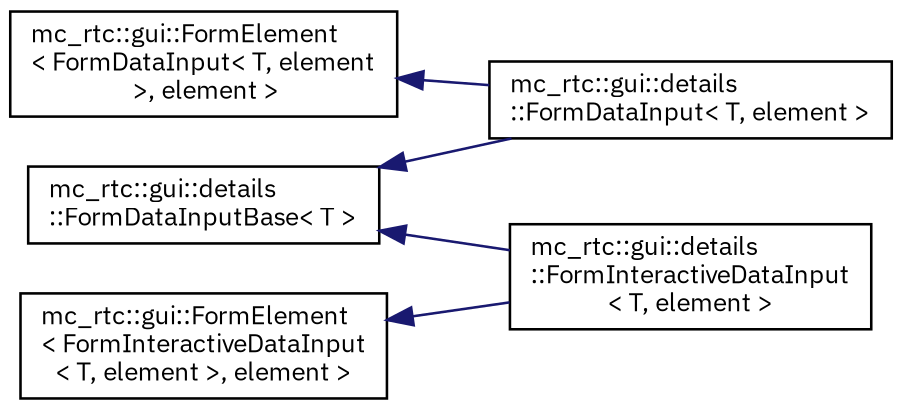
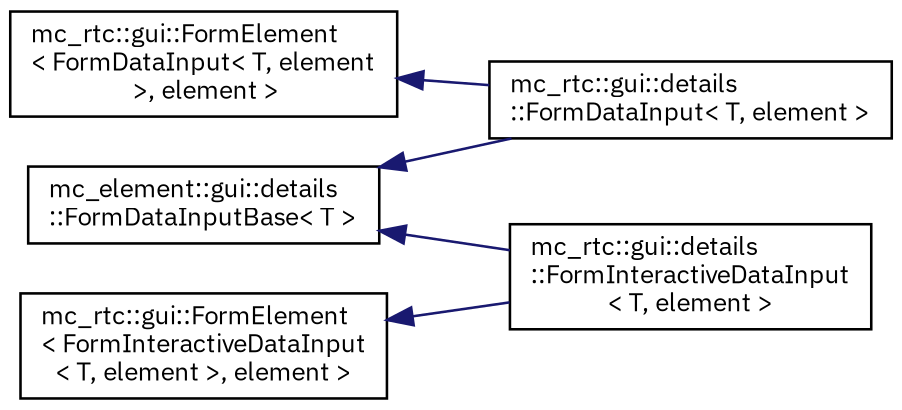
(204, 205) -> (204, 205)
